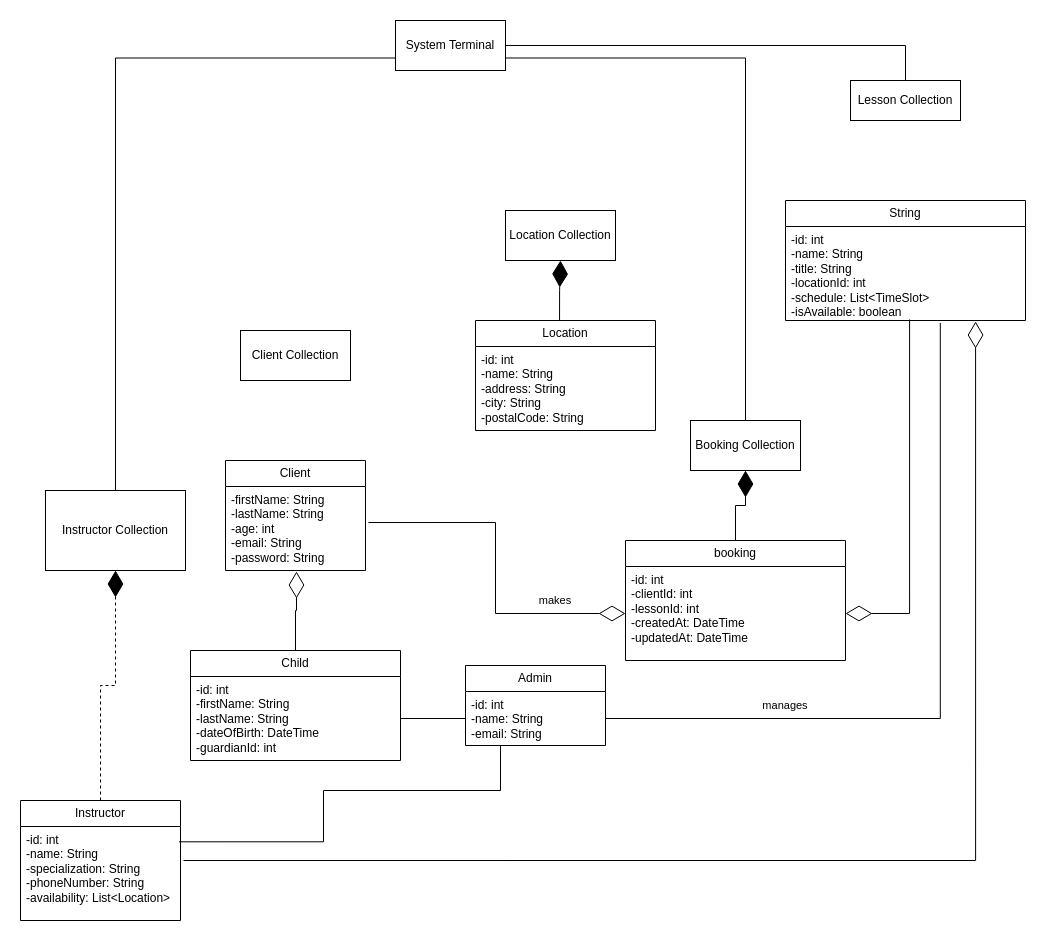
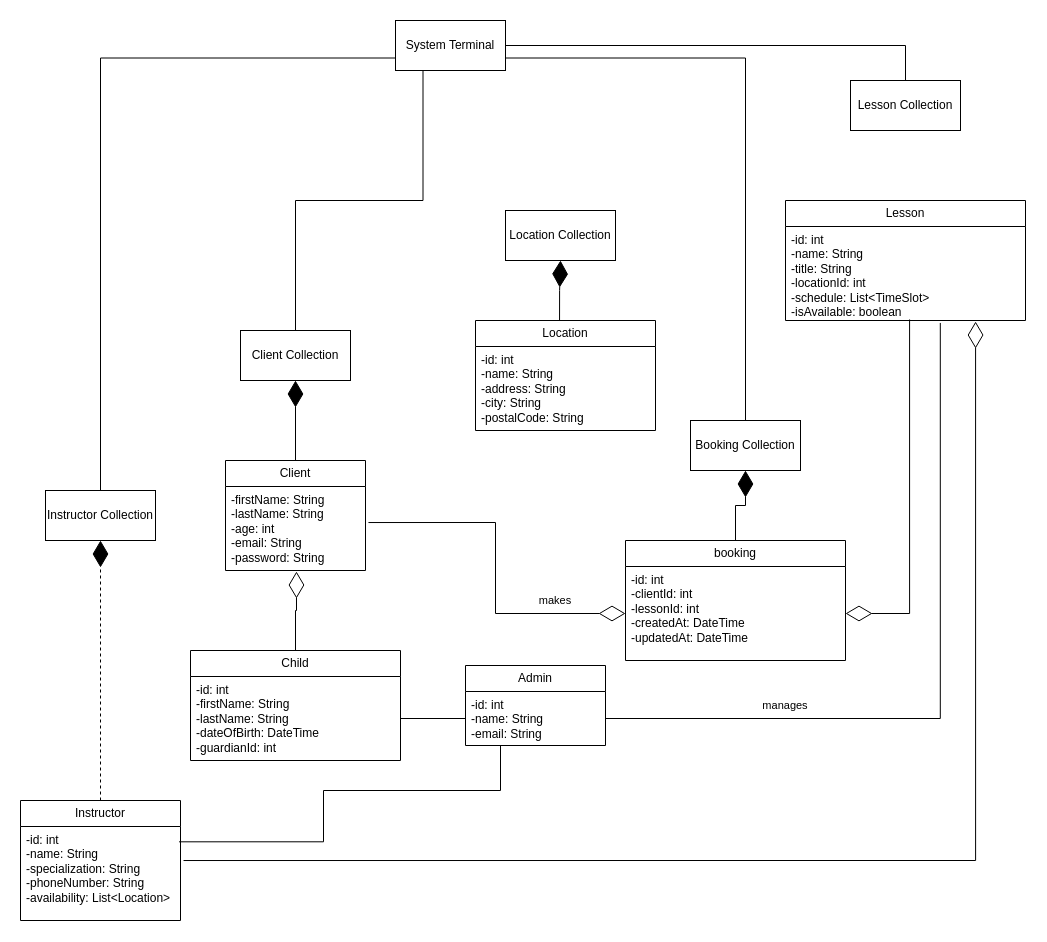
(906, 101) -> (906, 106)
none -> (359, 201)
(906, 214) -> (906, 214)
none -> (296, 432)
(116, 531) -> (101, 516)
